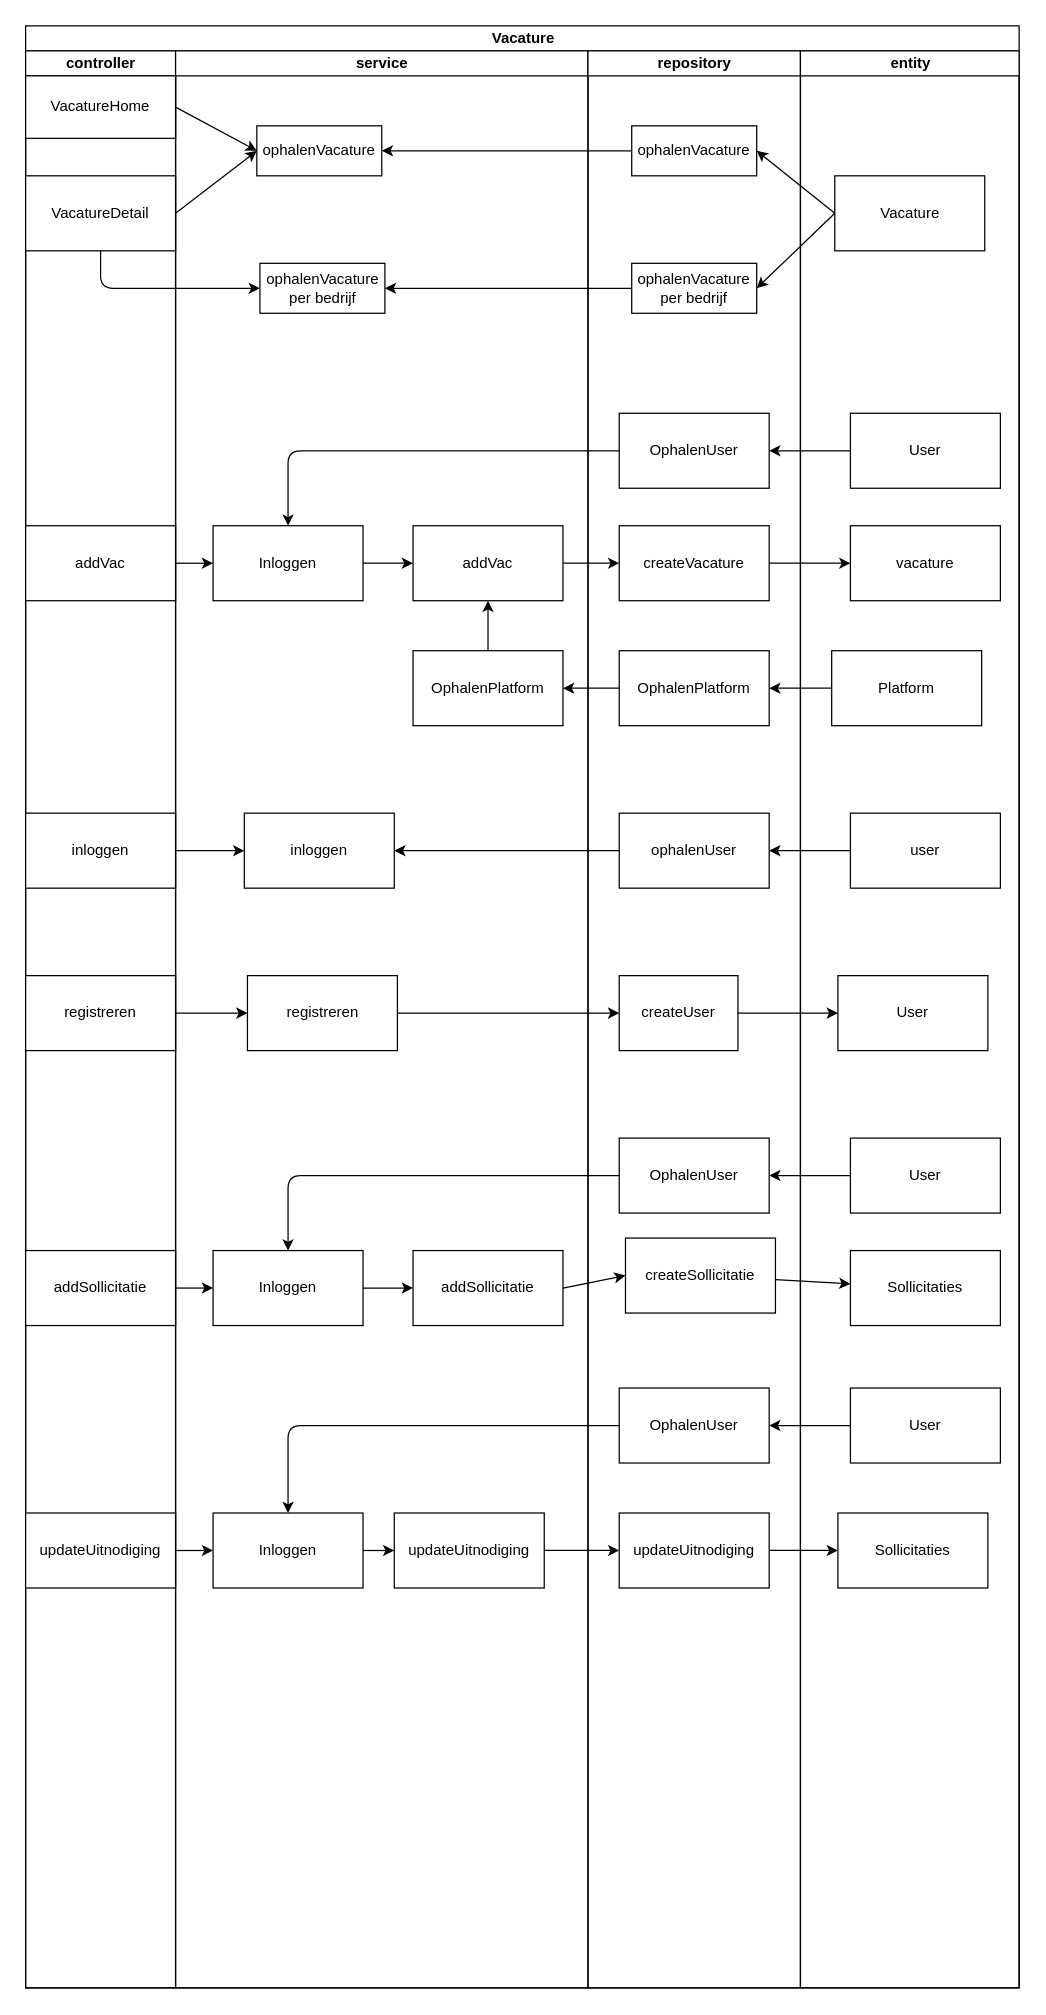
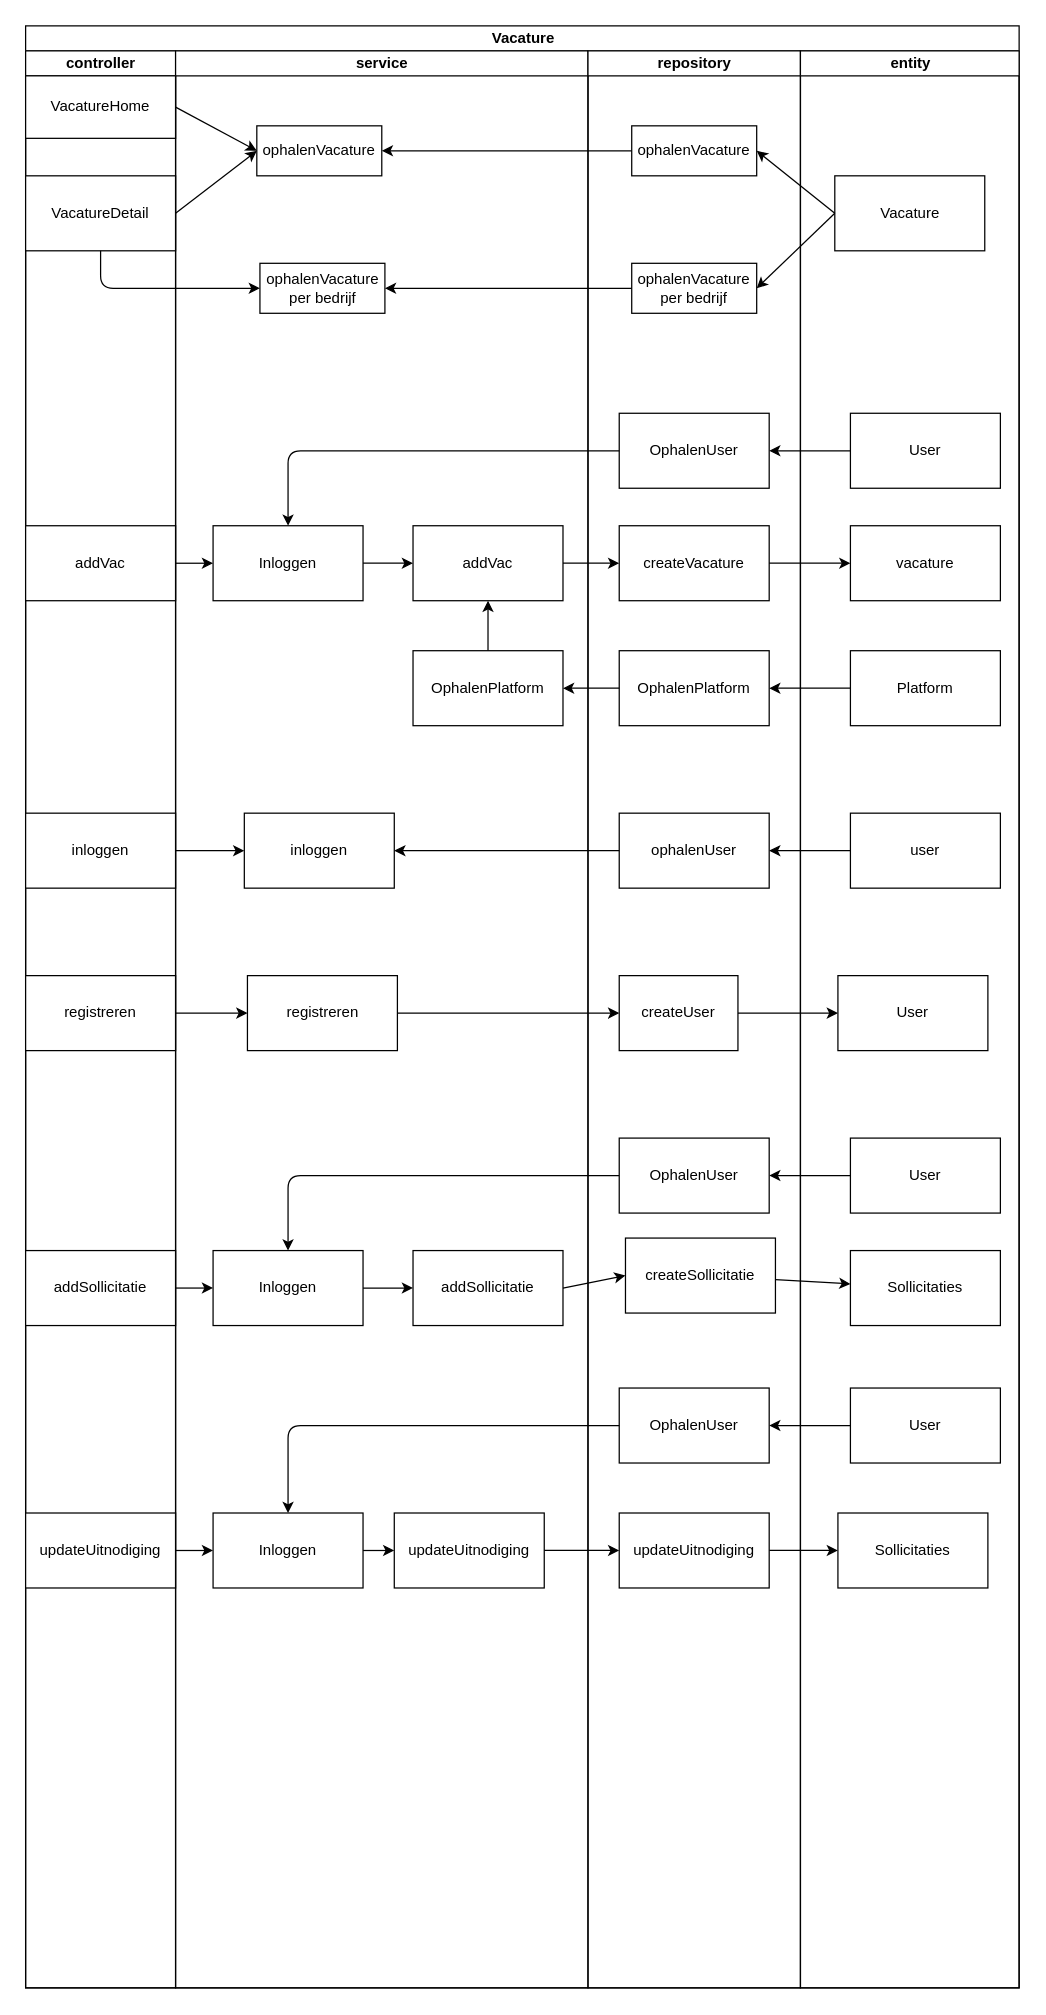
(907, 688) -> (926, 688)
